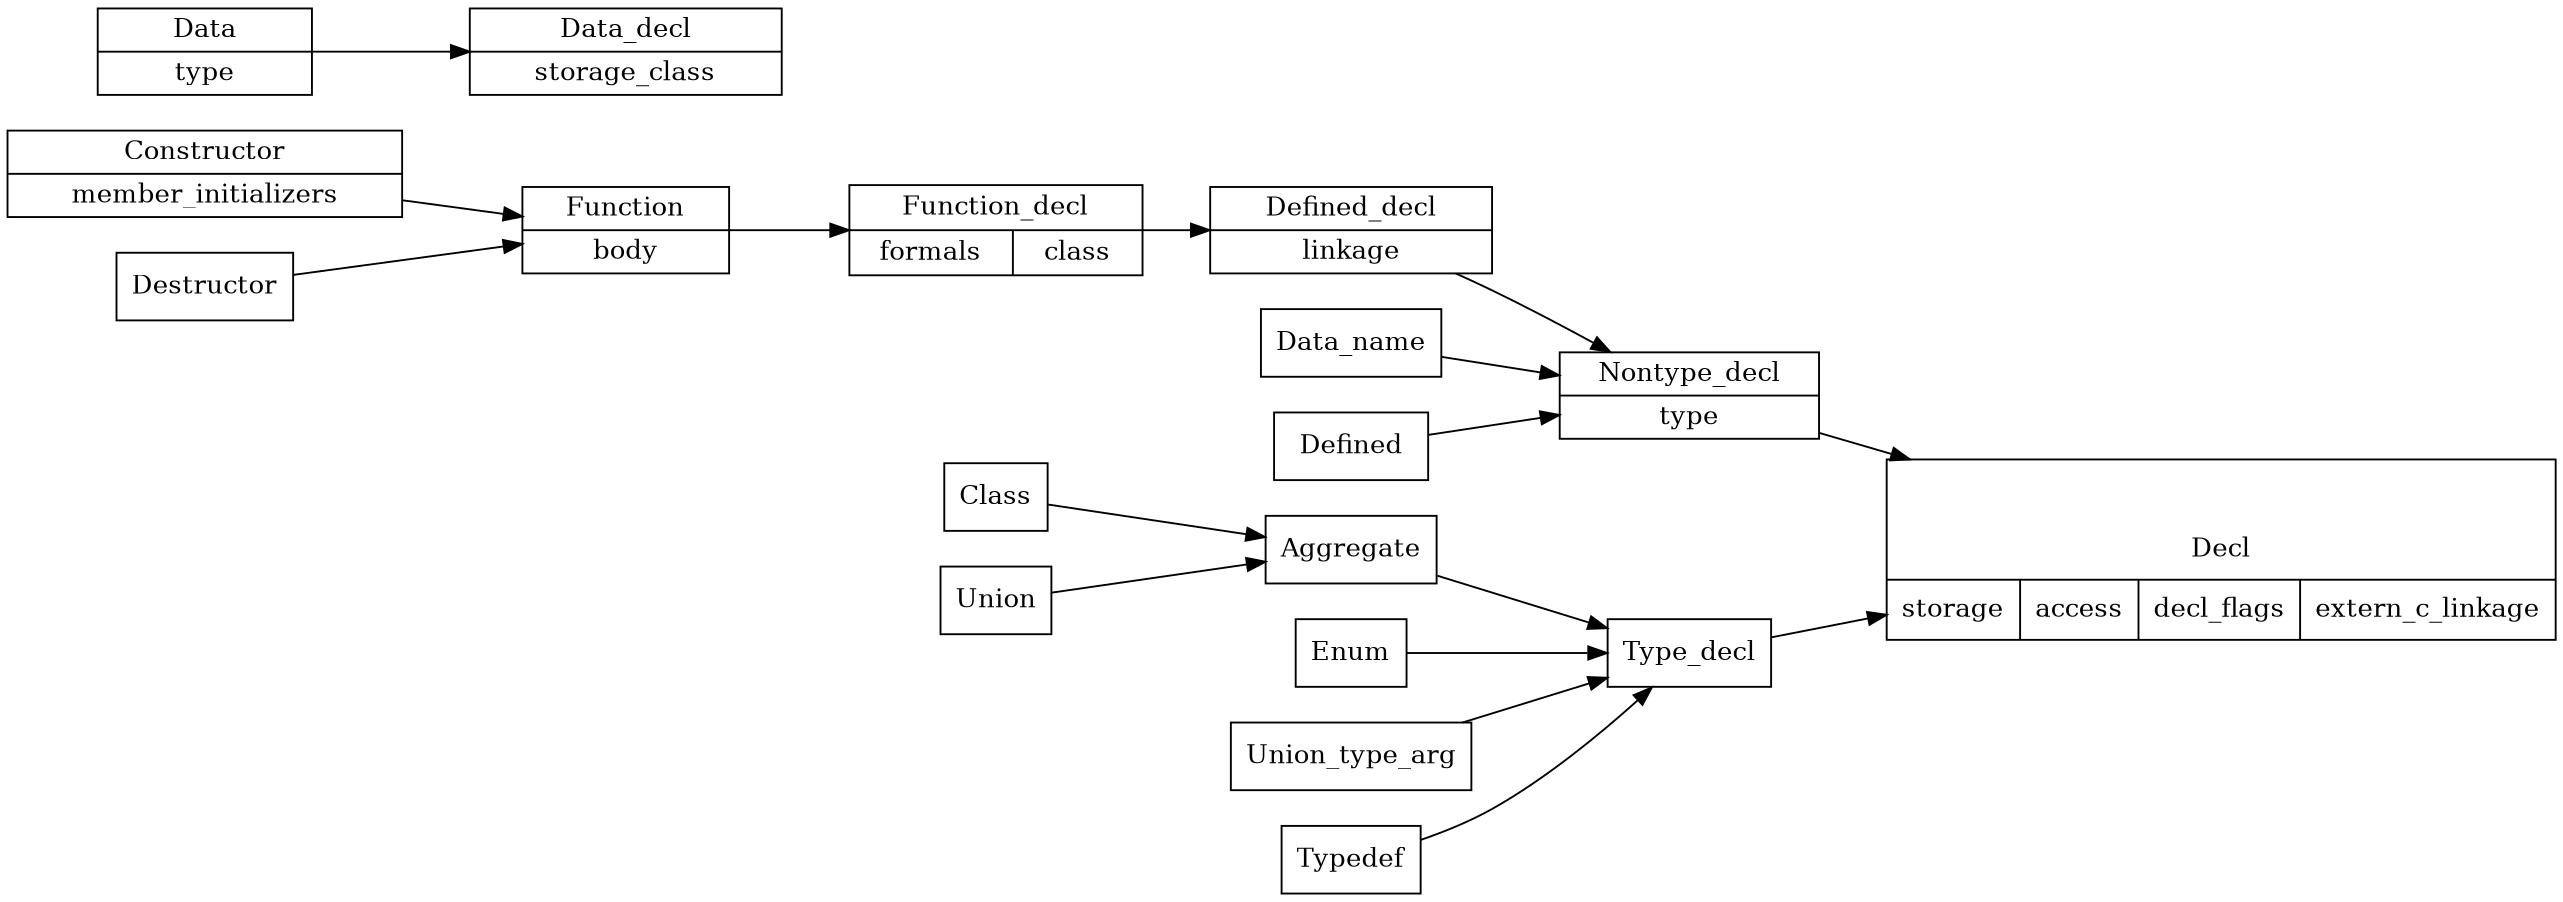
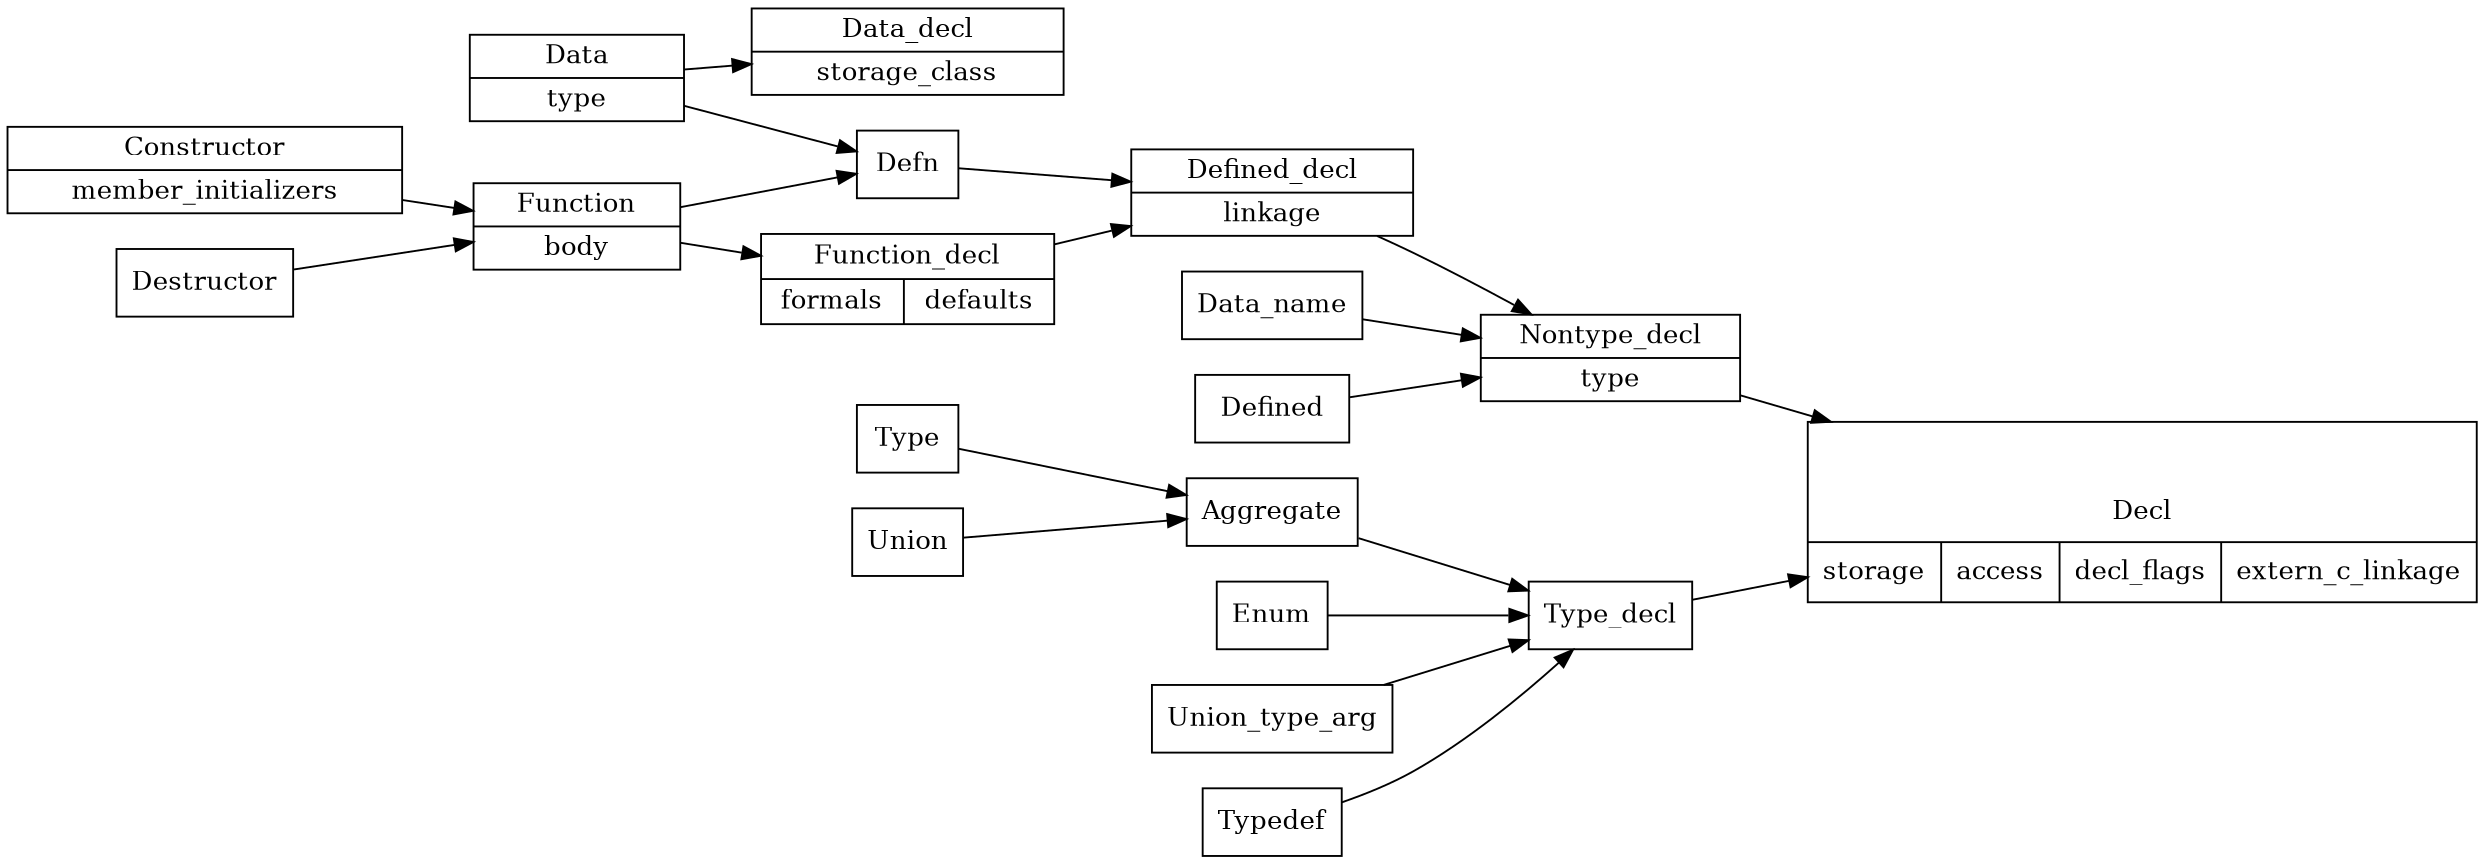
none -> (908, 164)
(1078, 252) -> (979, 301)
(996, 497) -> (908, 439)
